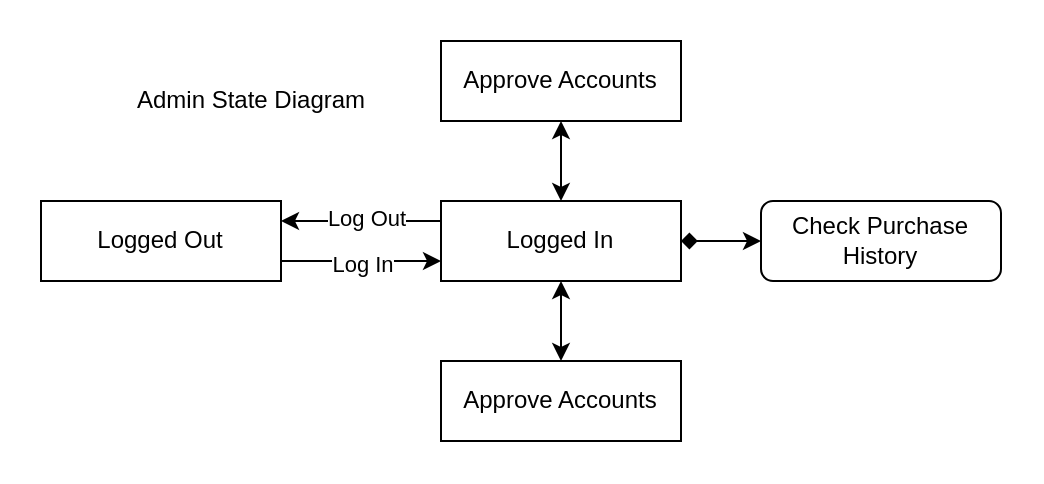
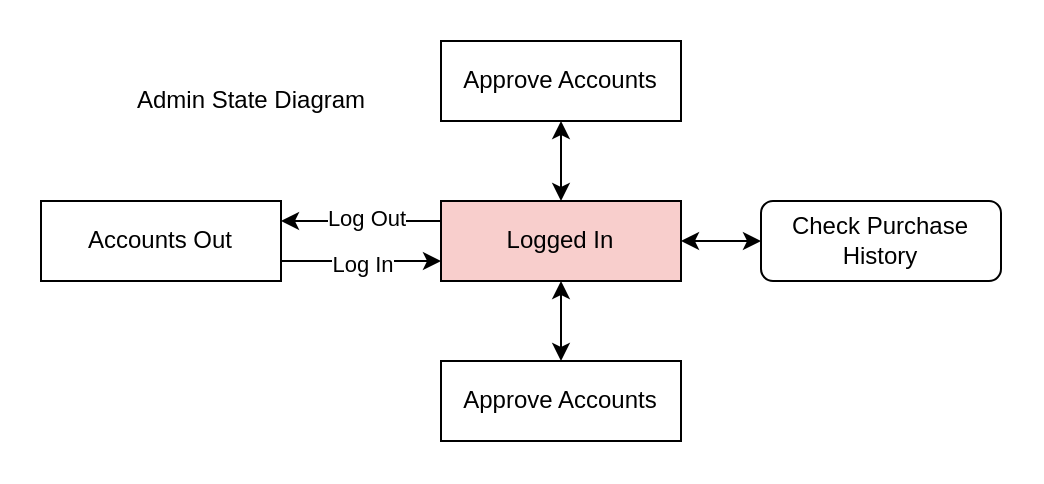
(161, 241) -> (161, 241)
(561, 241) -> (561, 241)
(697, 241) -> (696, 241)
